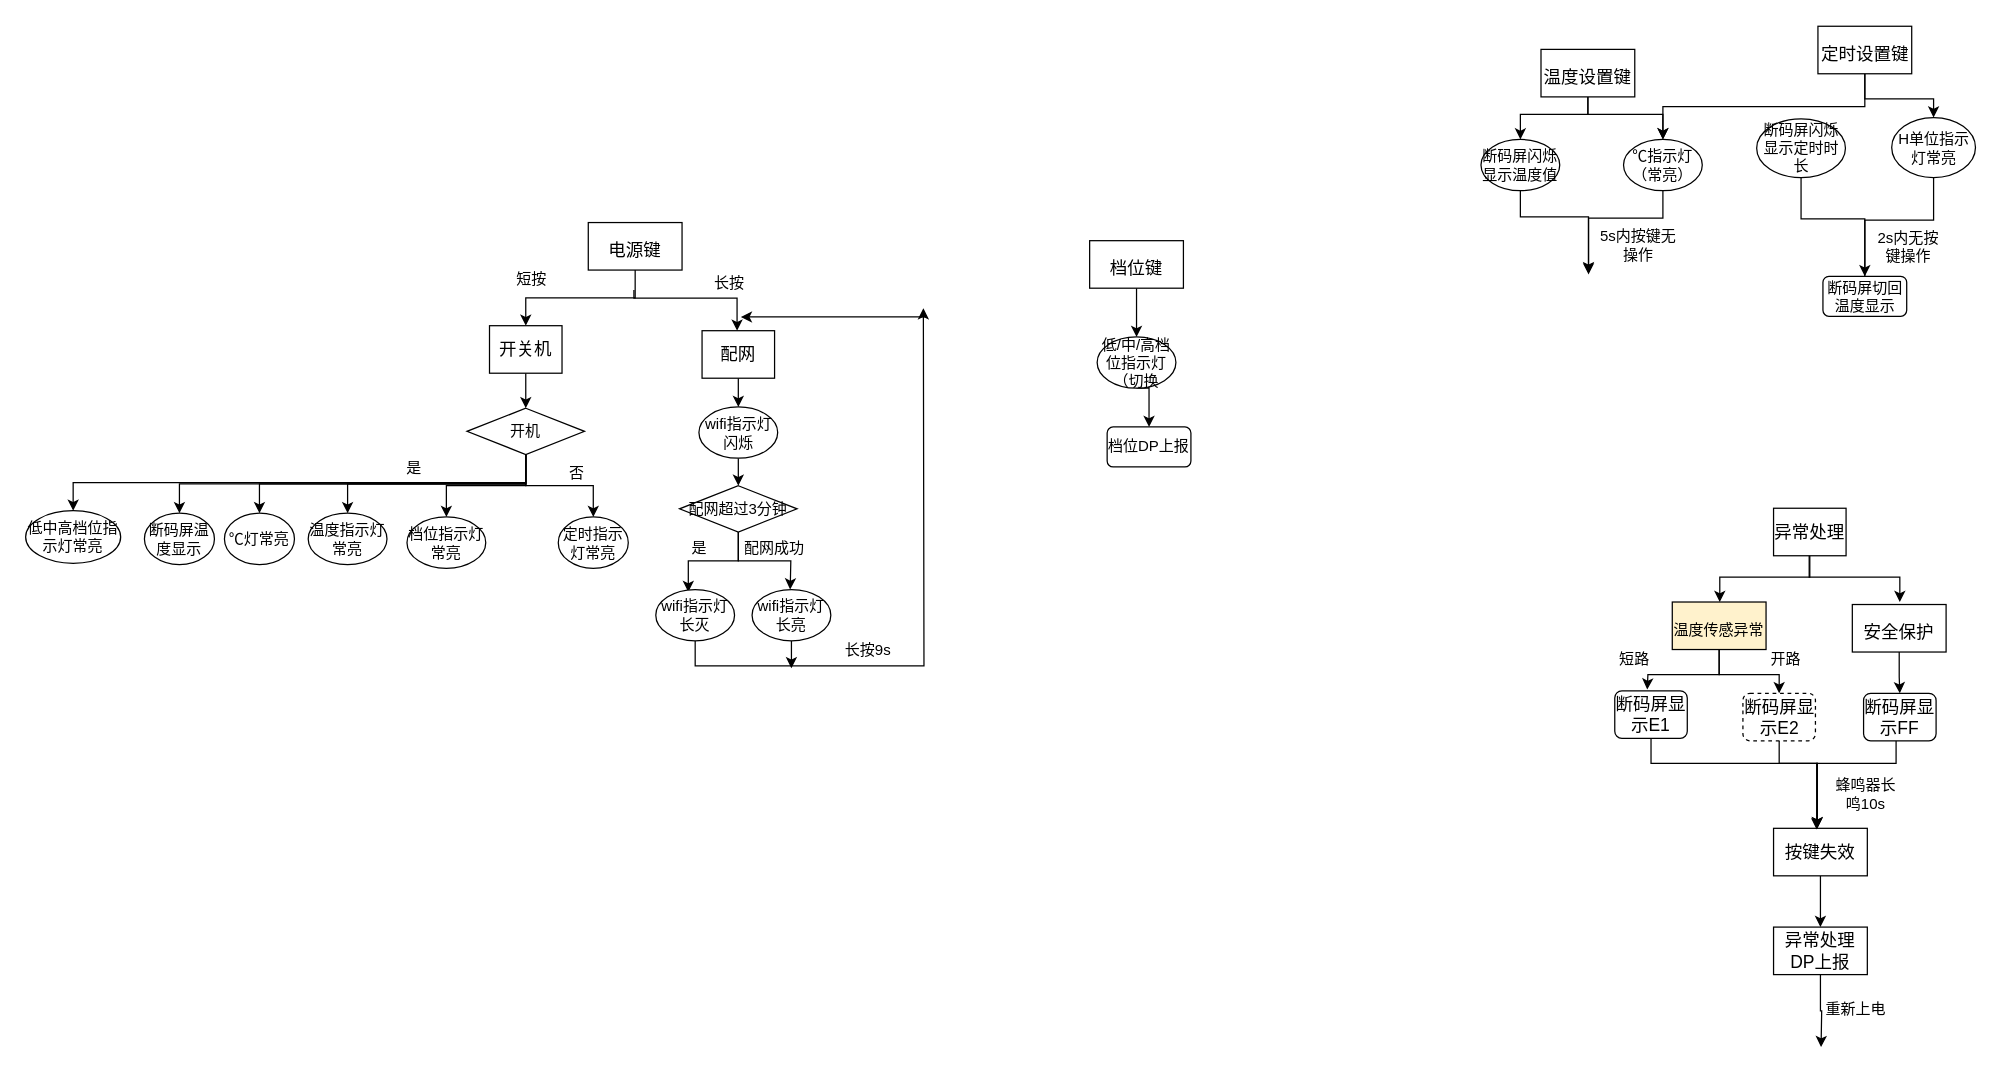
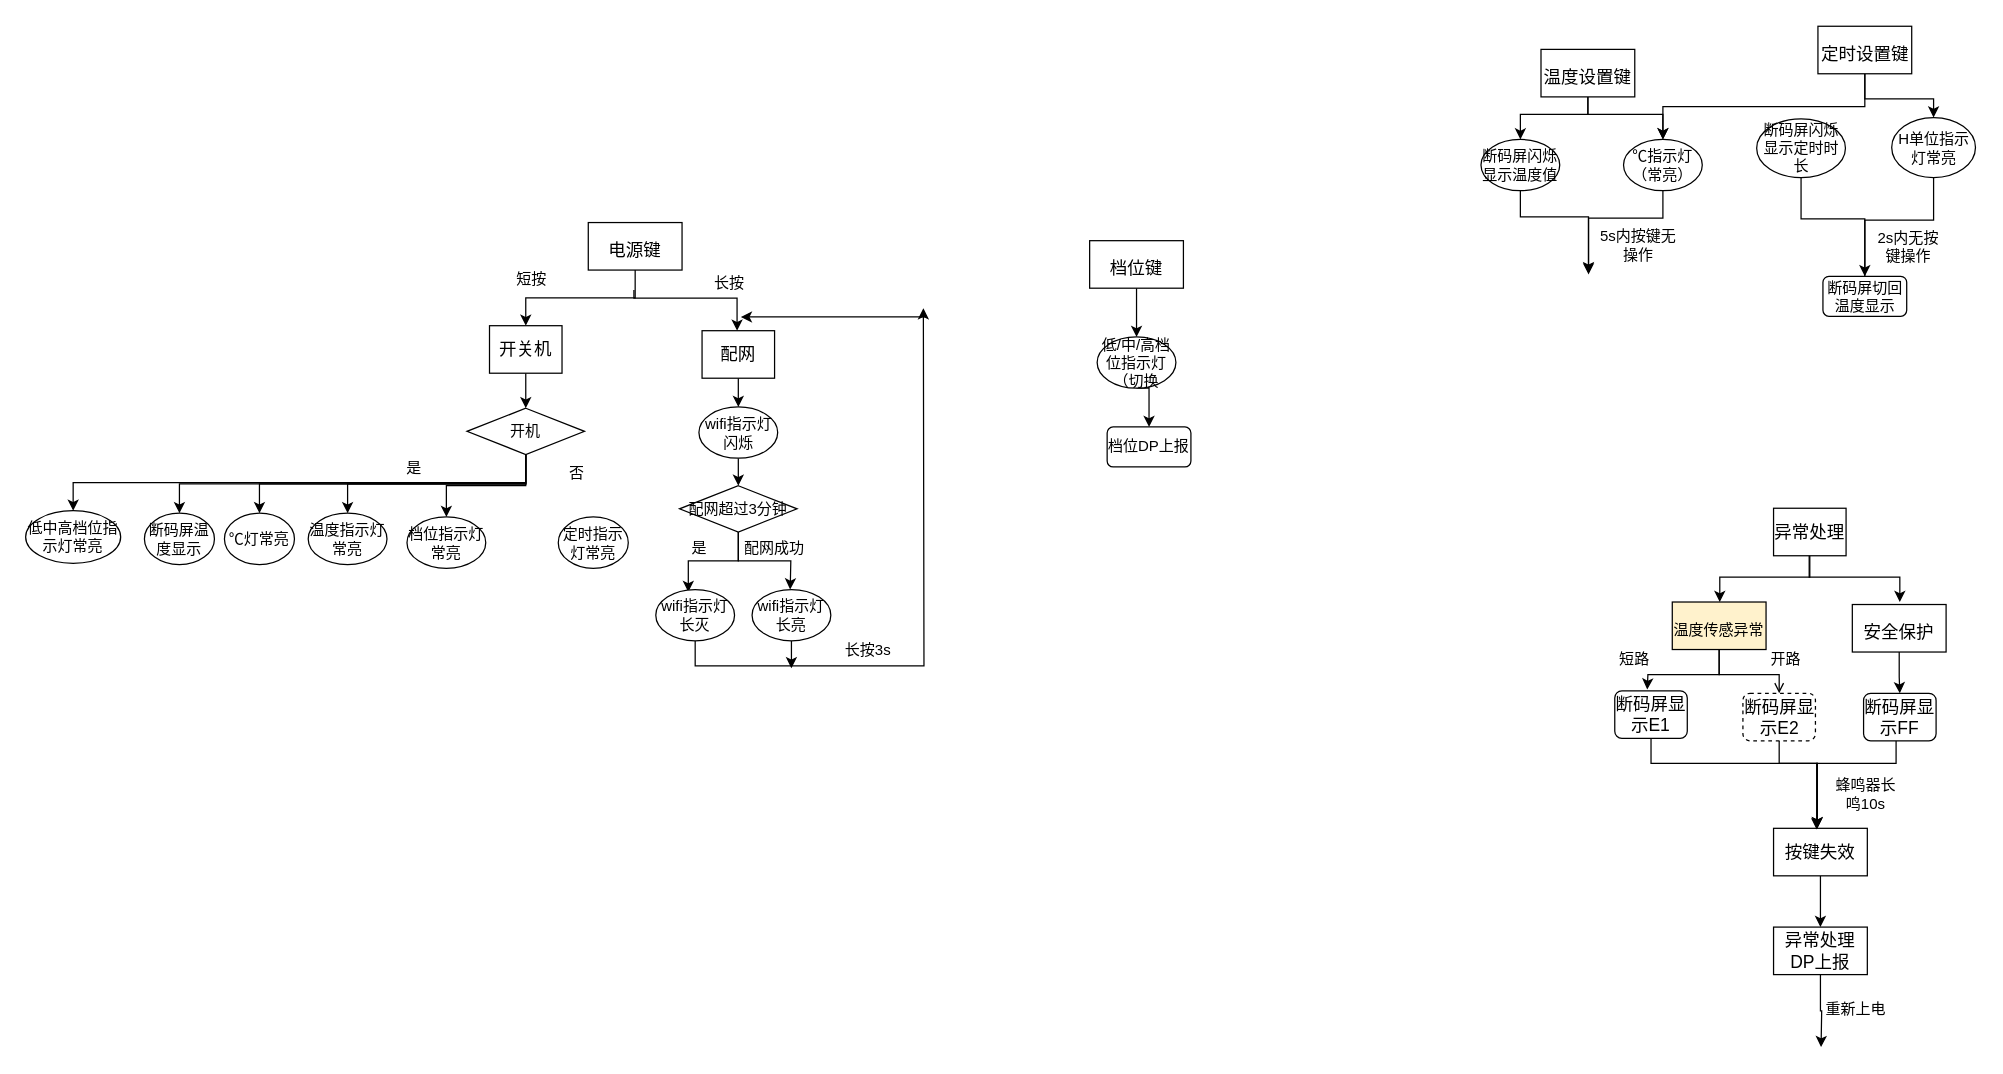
(571, 486) -> none
(868, 651) -> (868, 651)
(1779, 683) -> (1779, 685)
